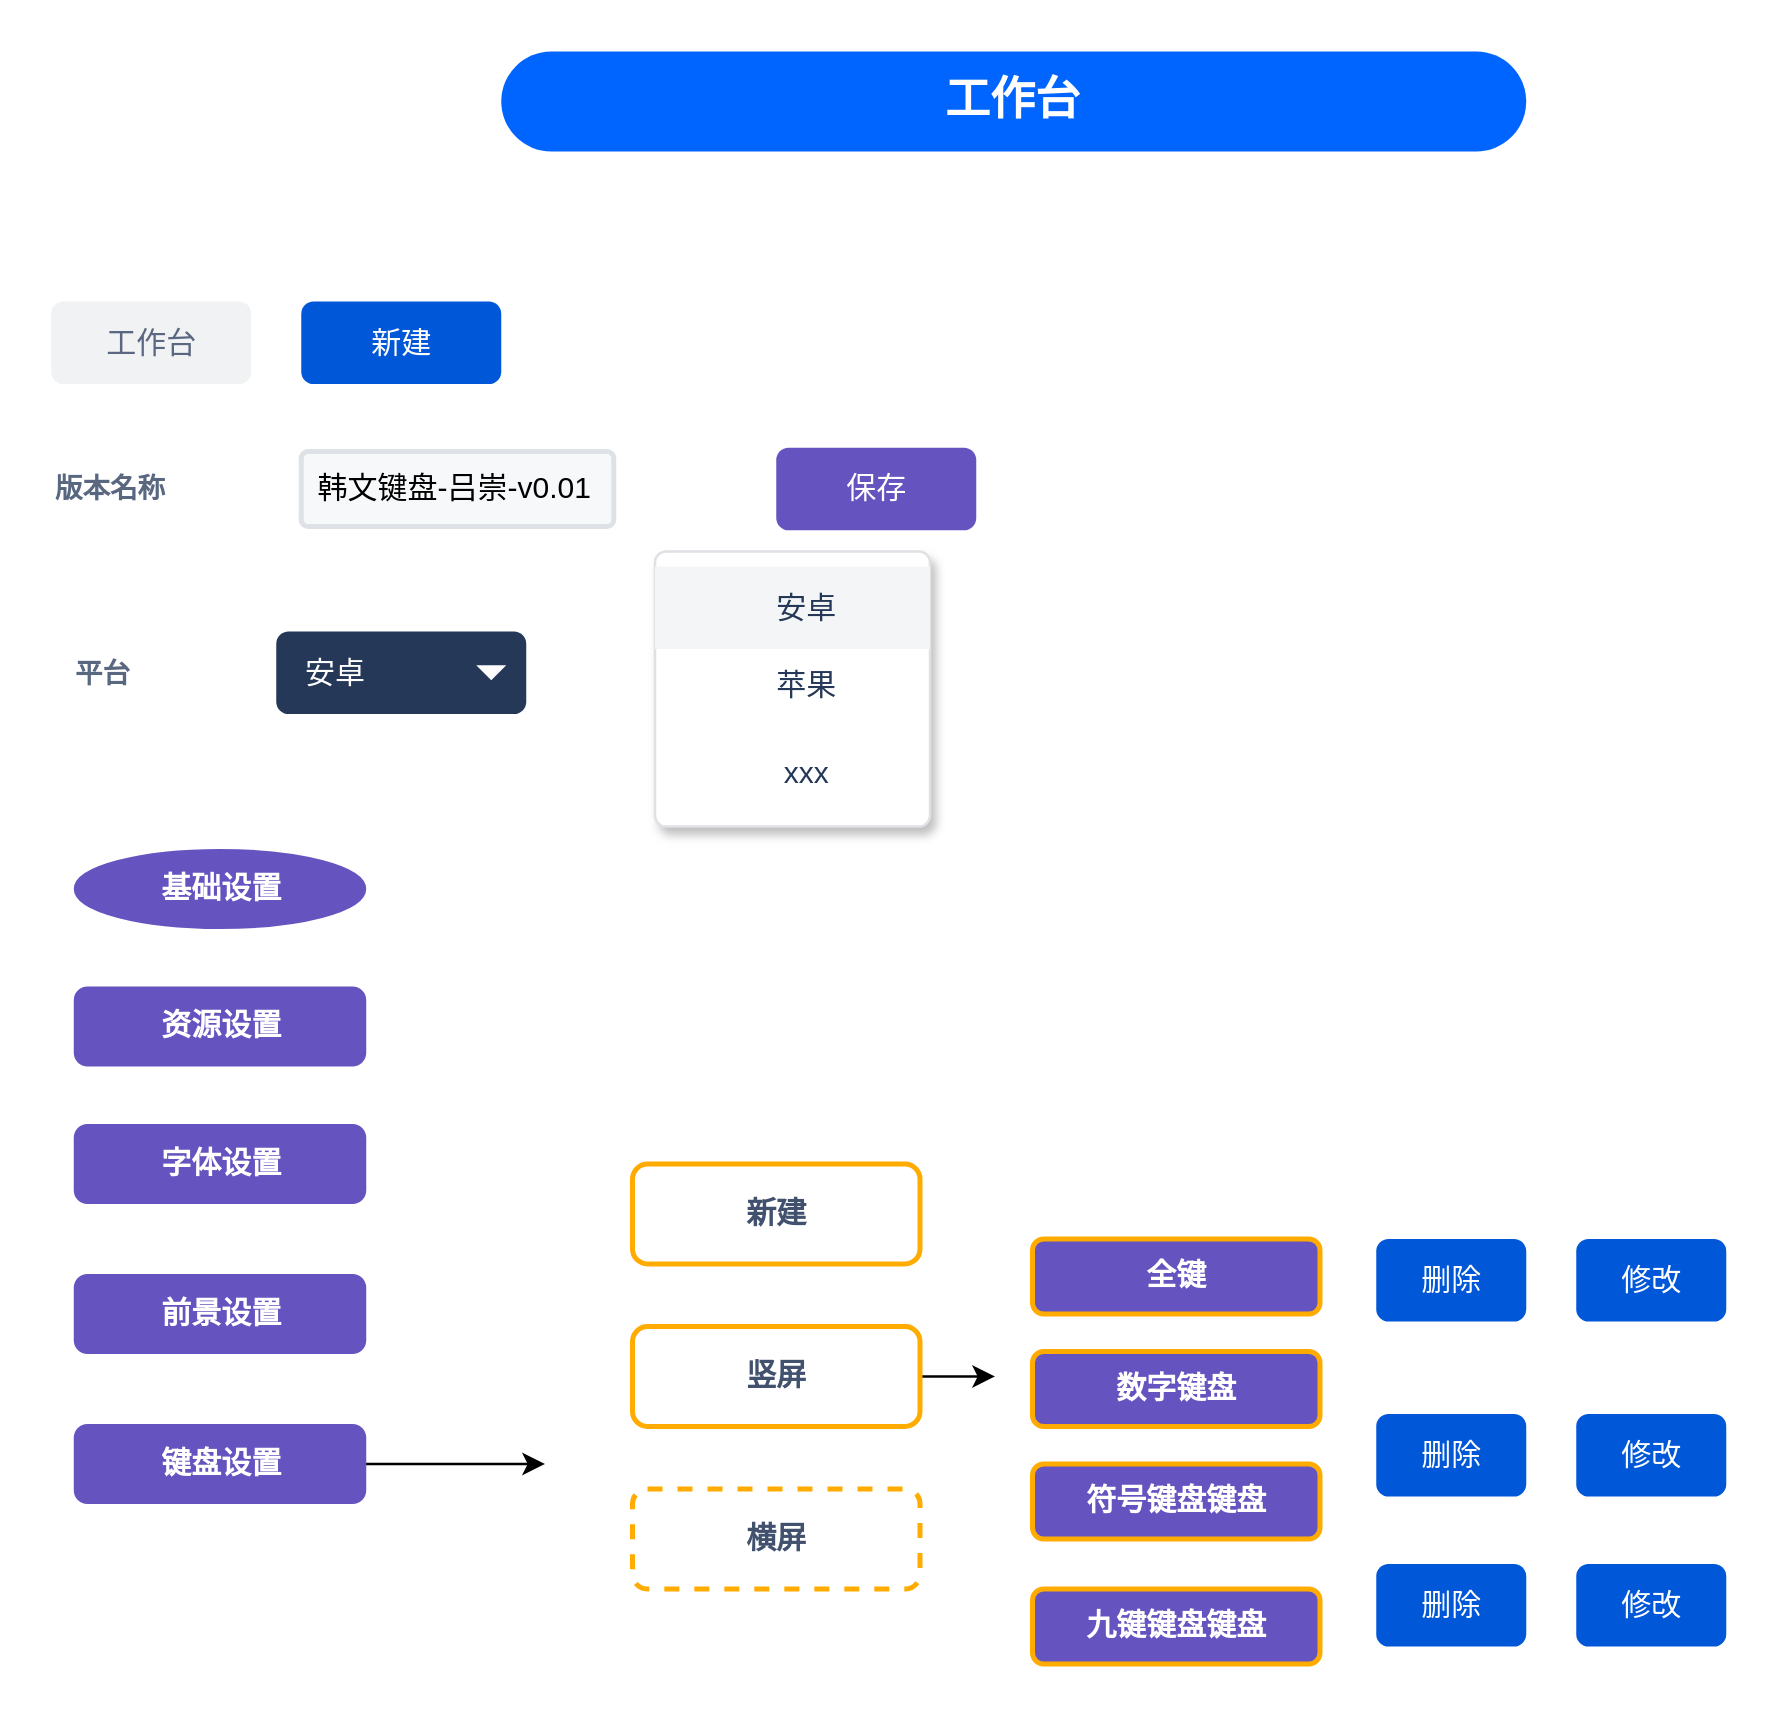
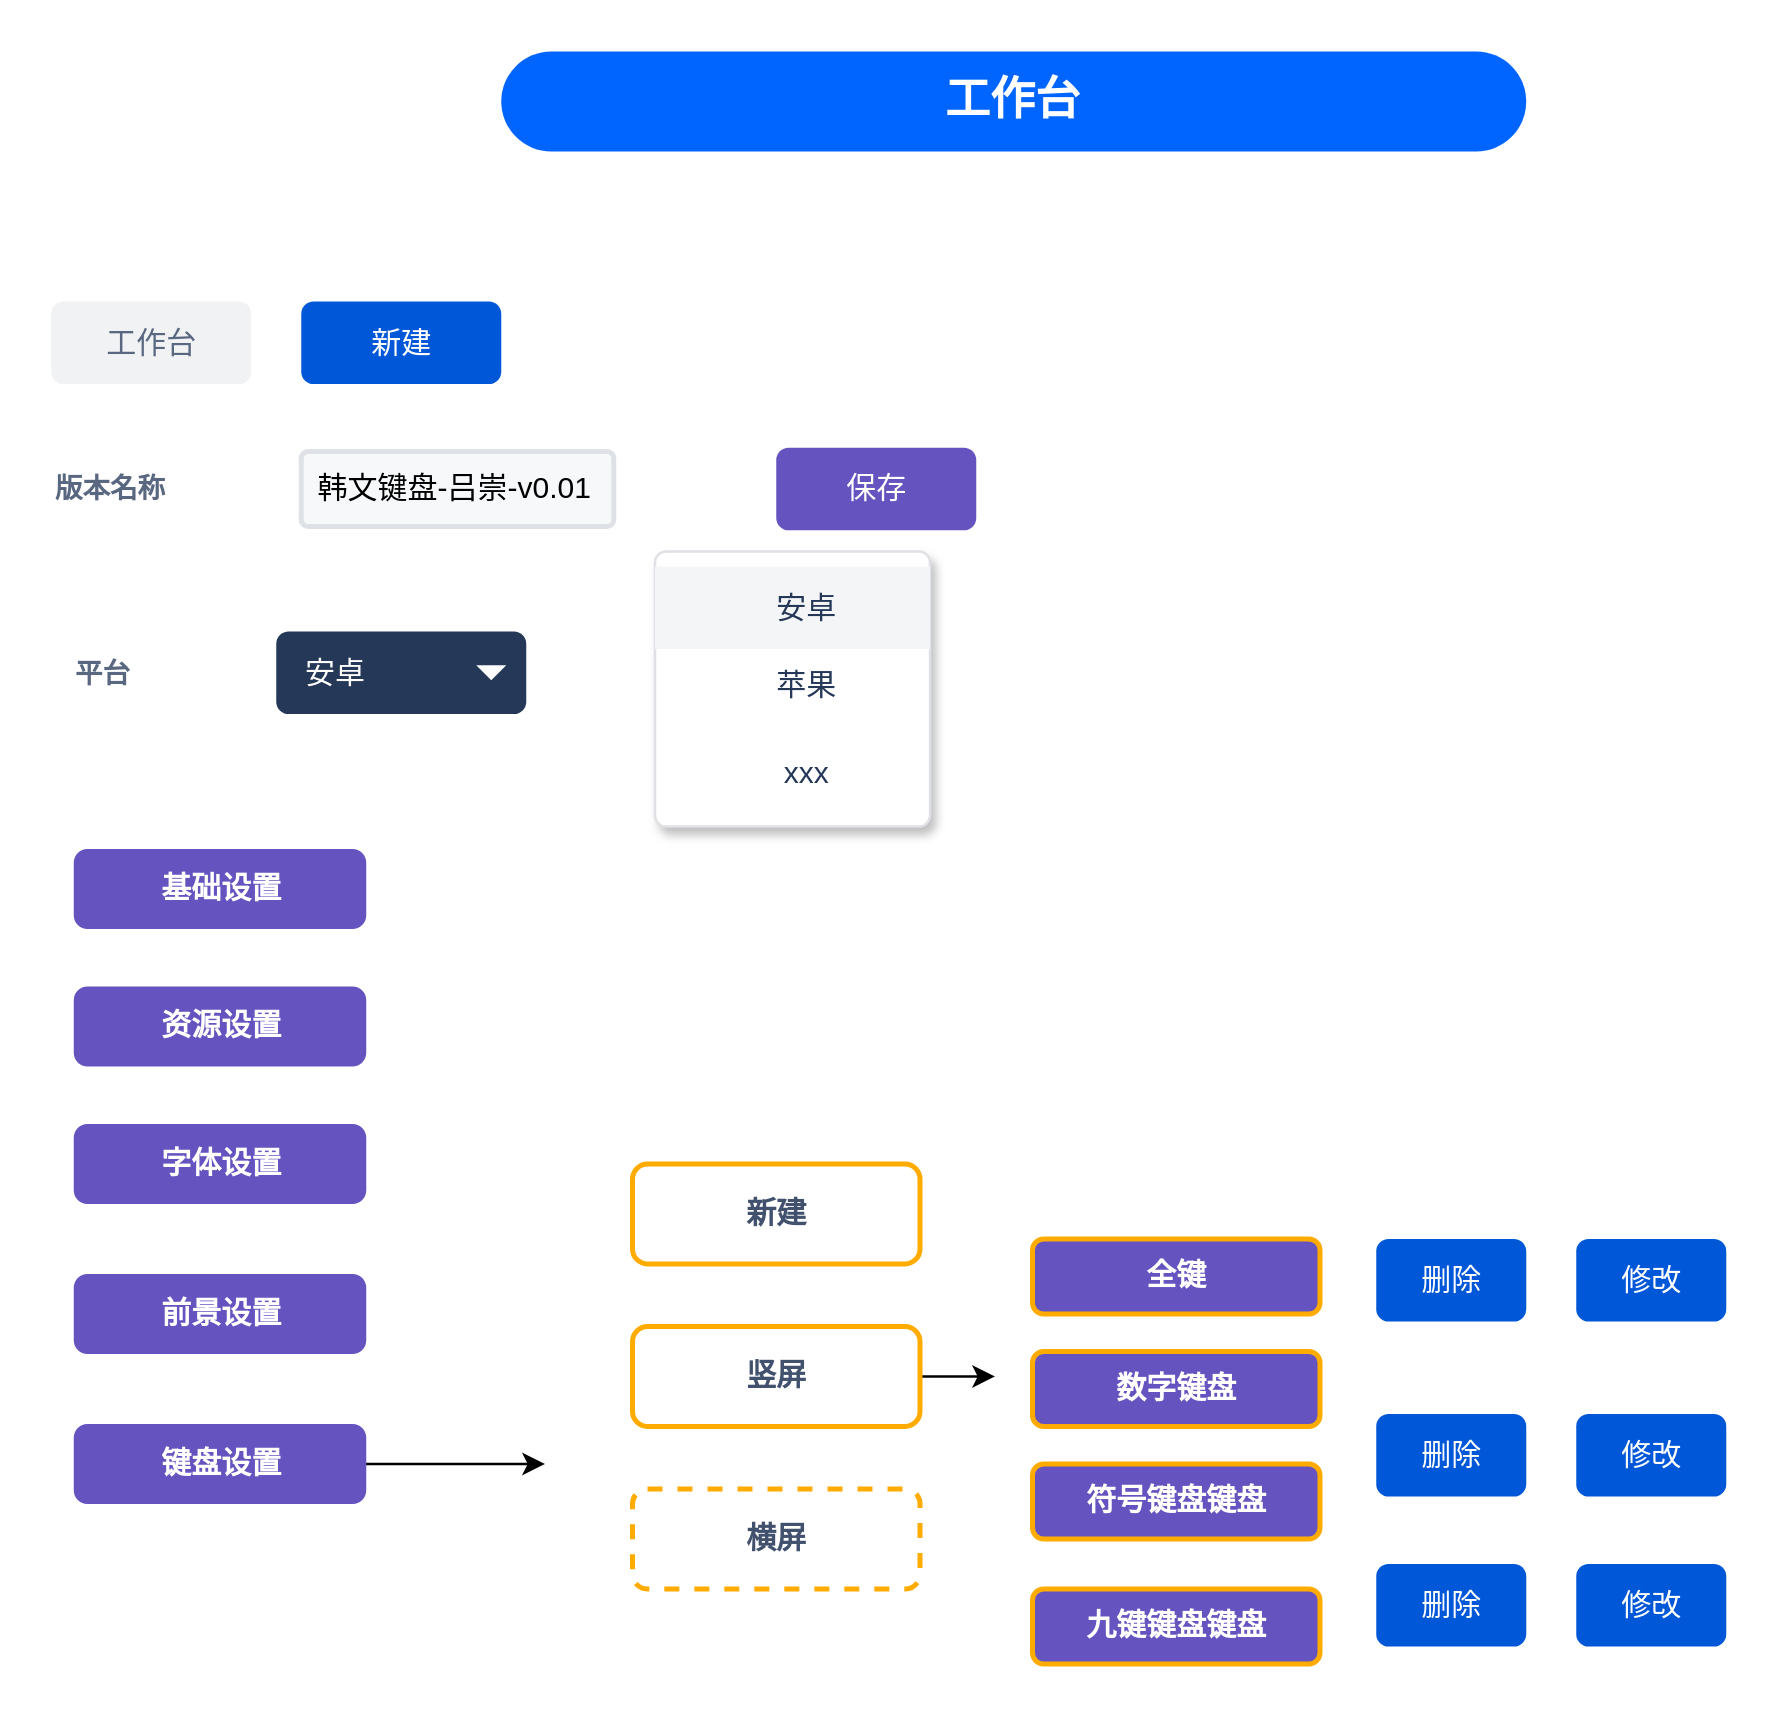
(220, 889) -> (220, 889)
